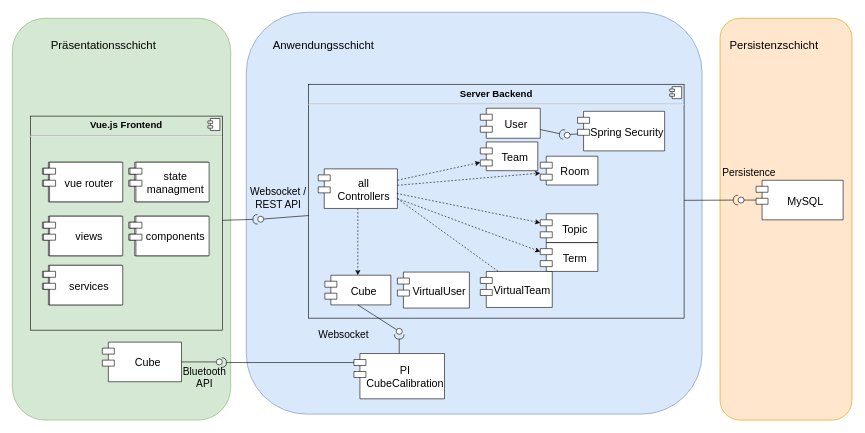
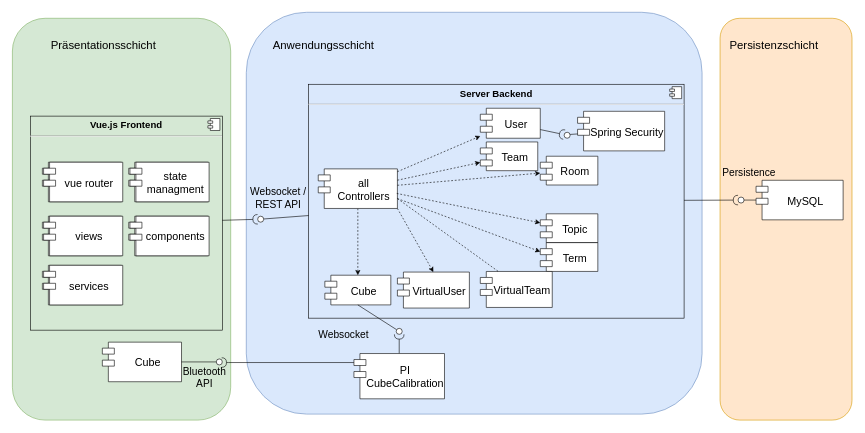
none -> (444, 152)
none -> (407, 226)
